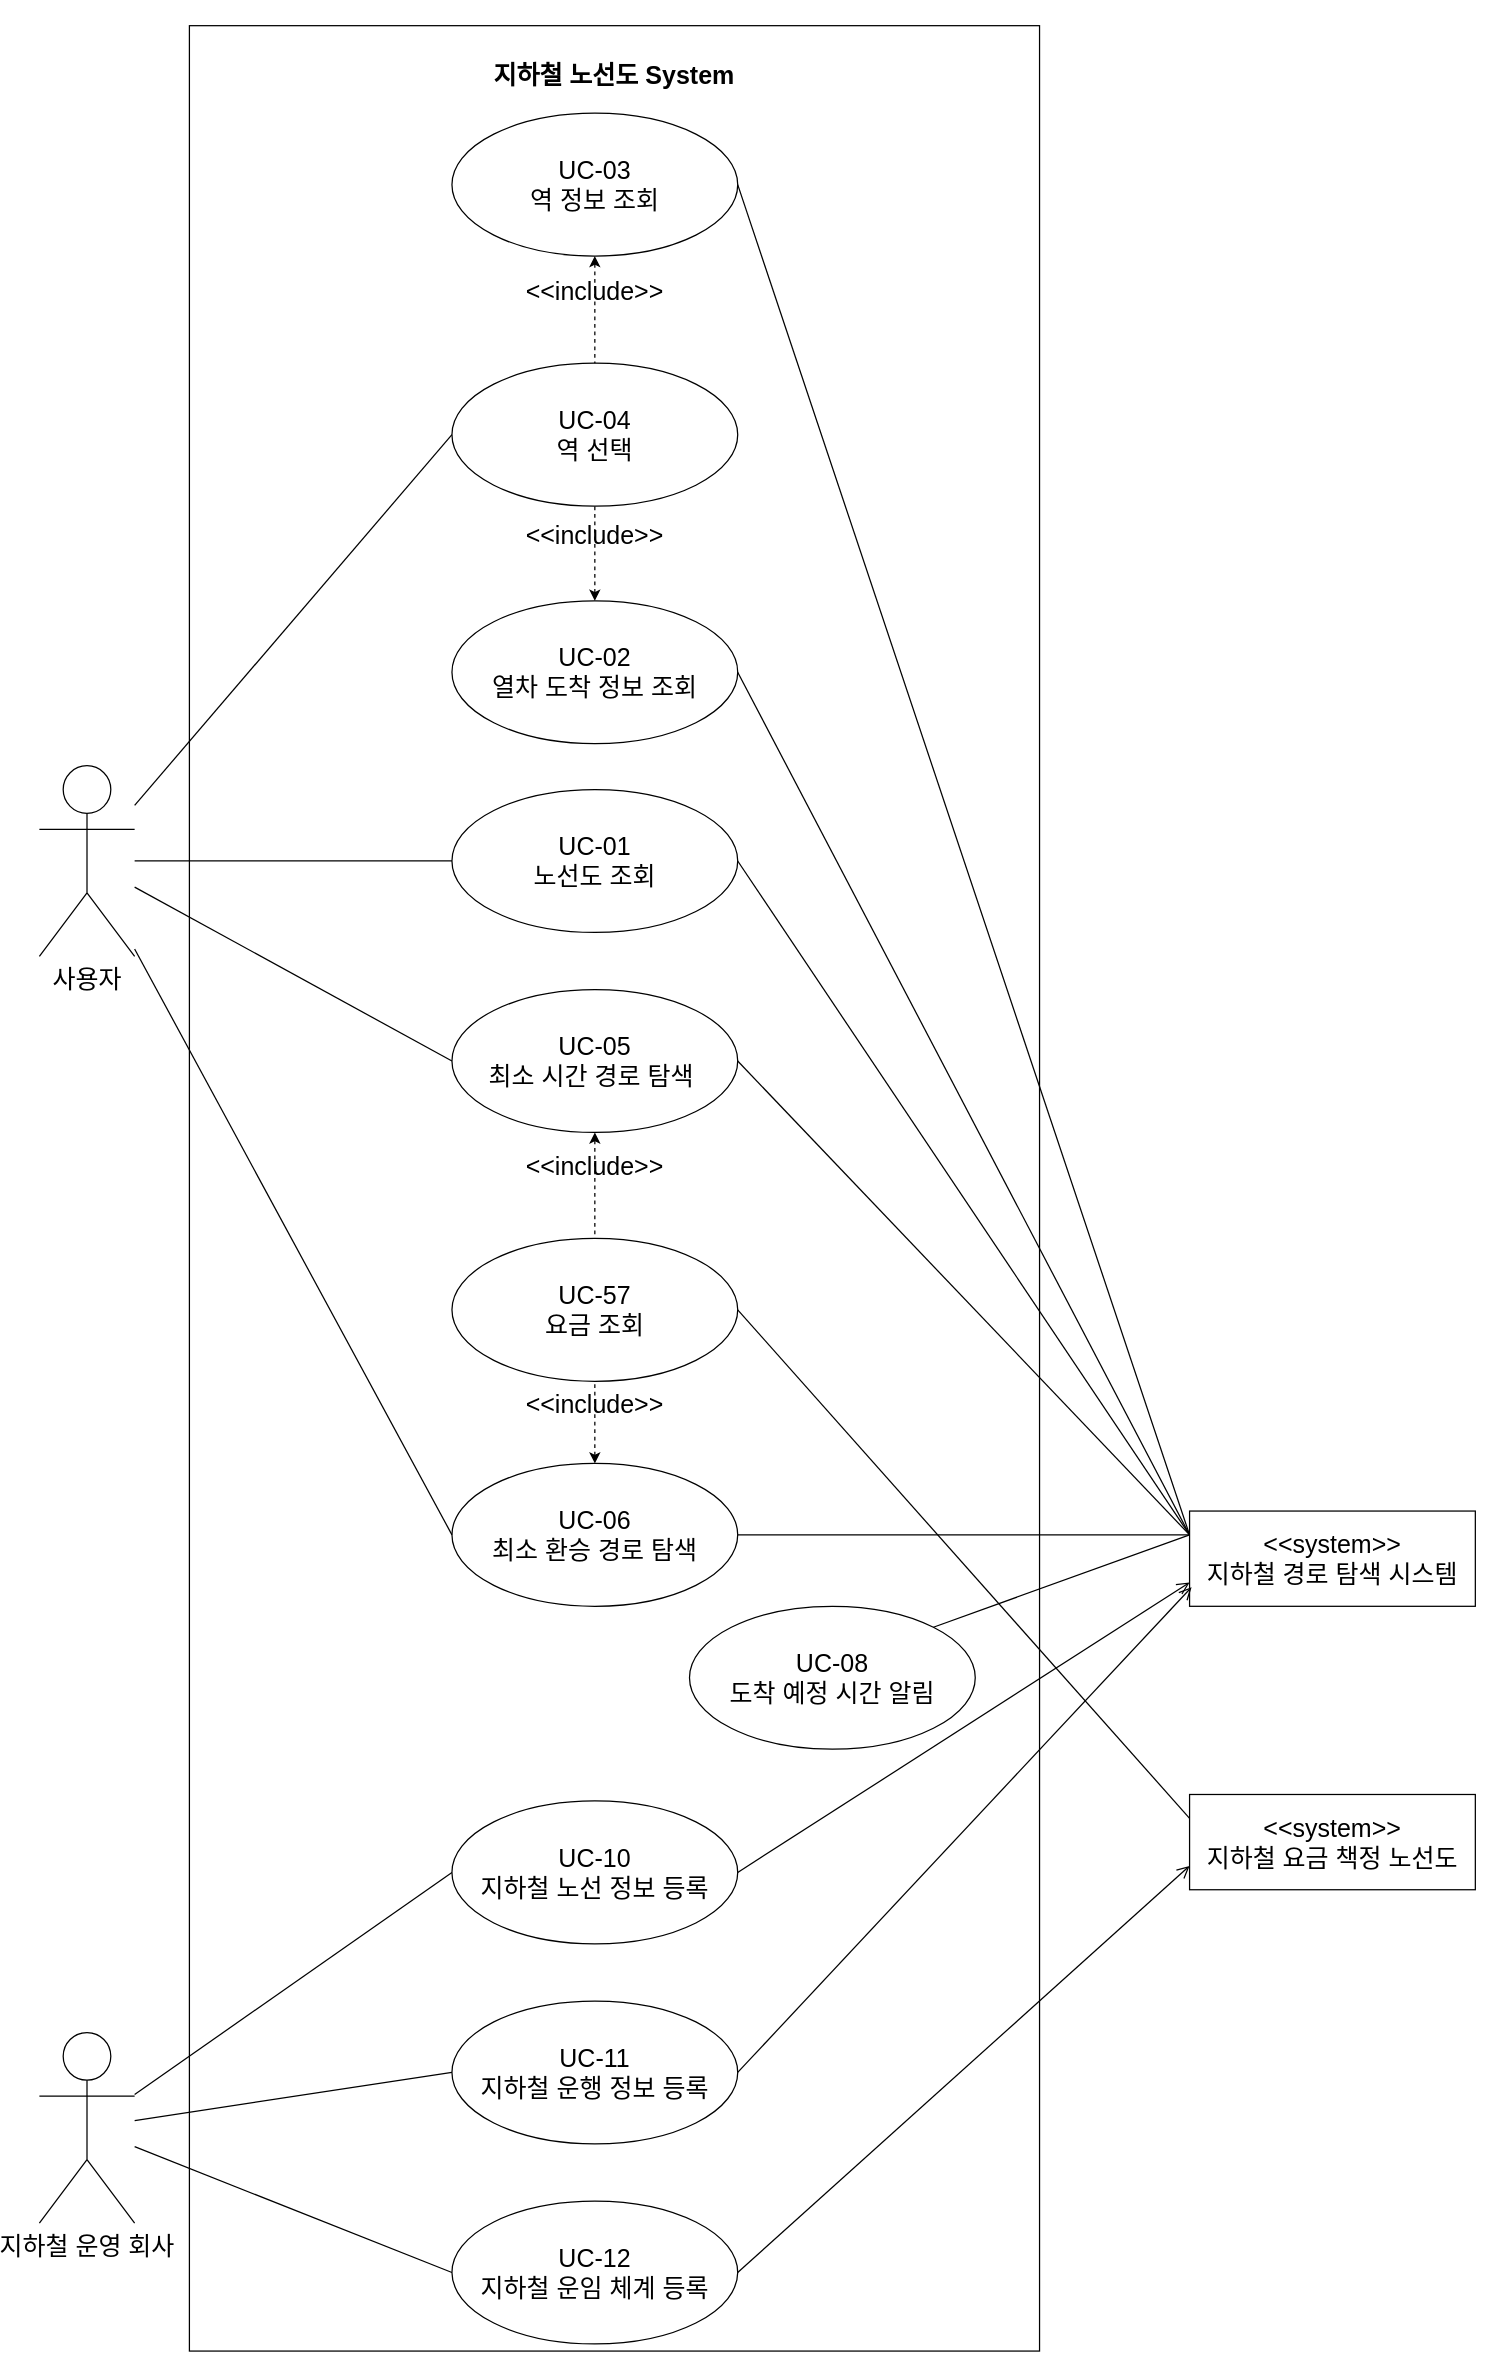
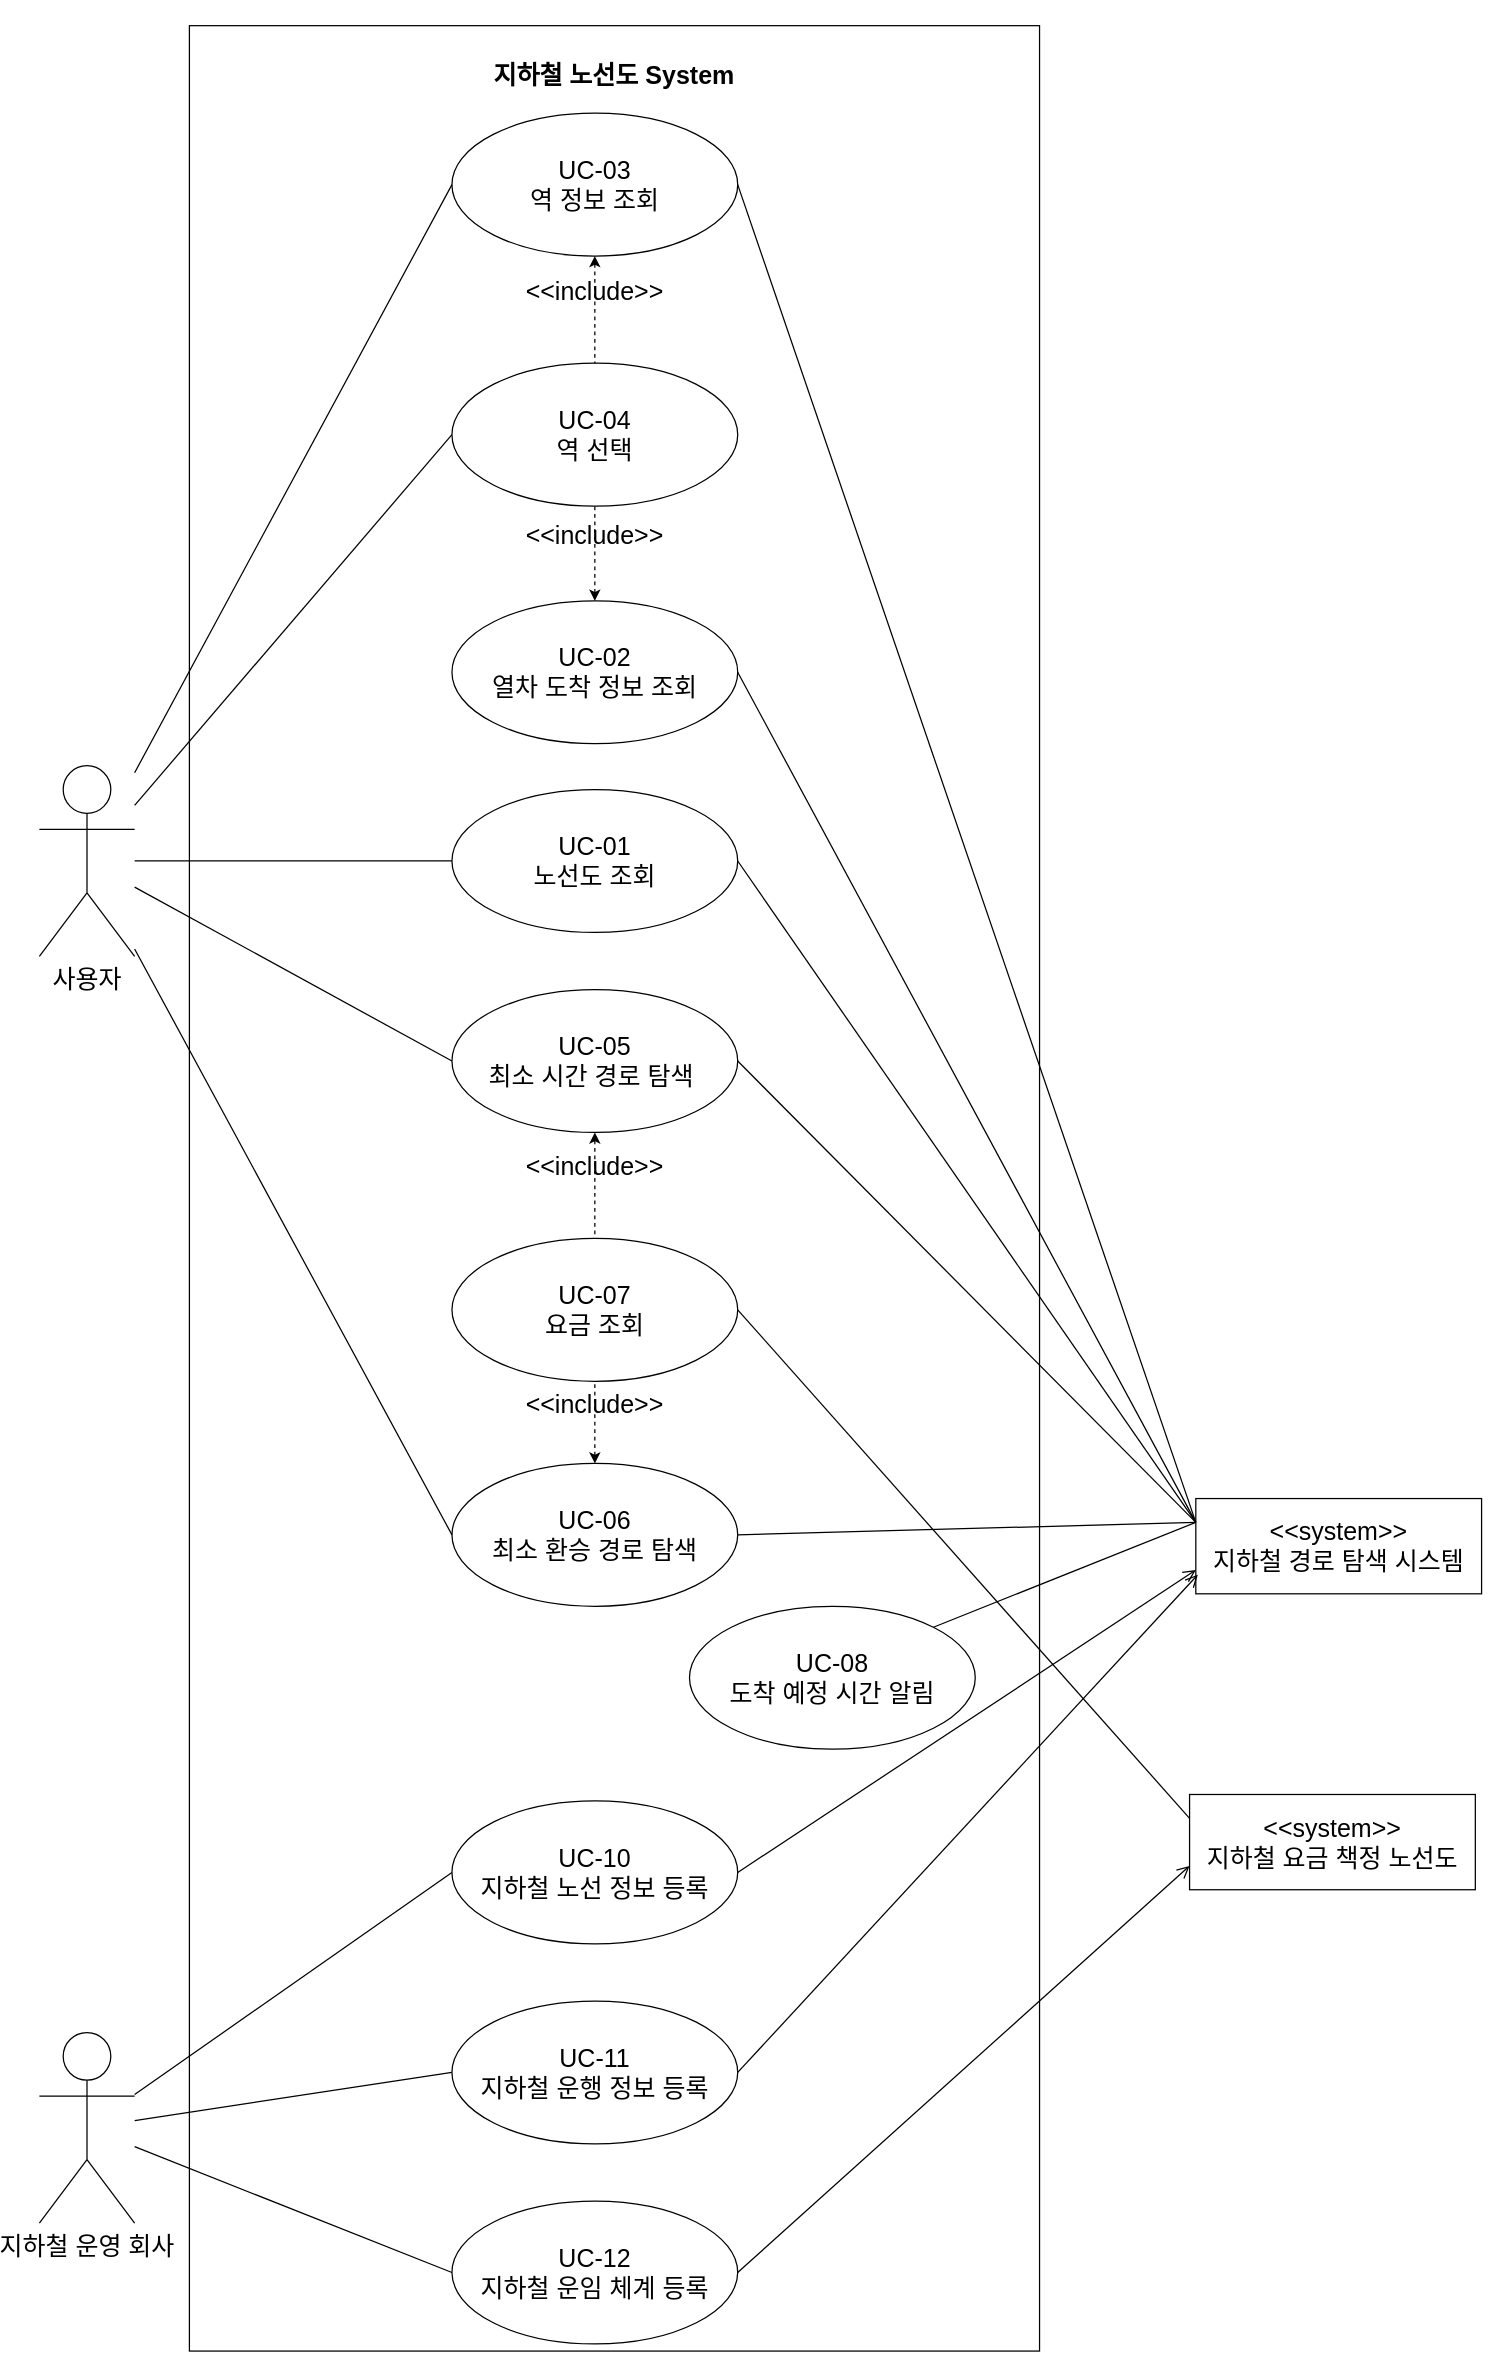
none -> (293, 479)
(595, 1309) -> (595, 1309)
(1332, 1558) -> (1338, 1546)
